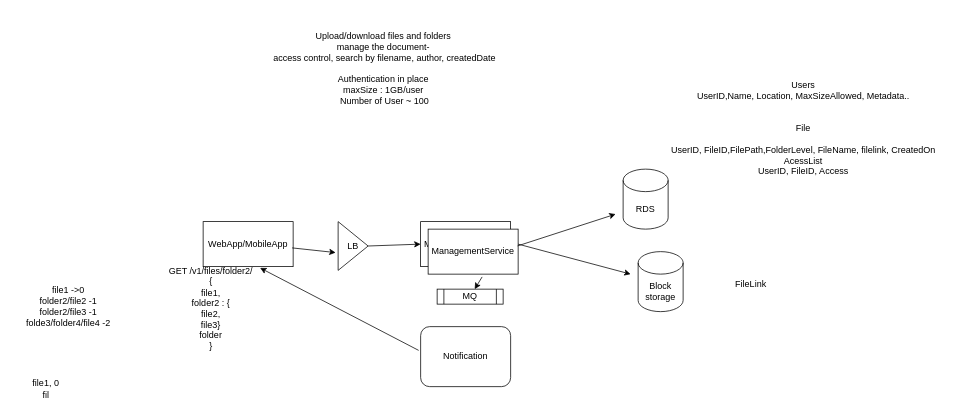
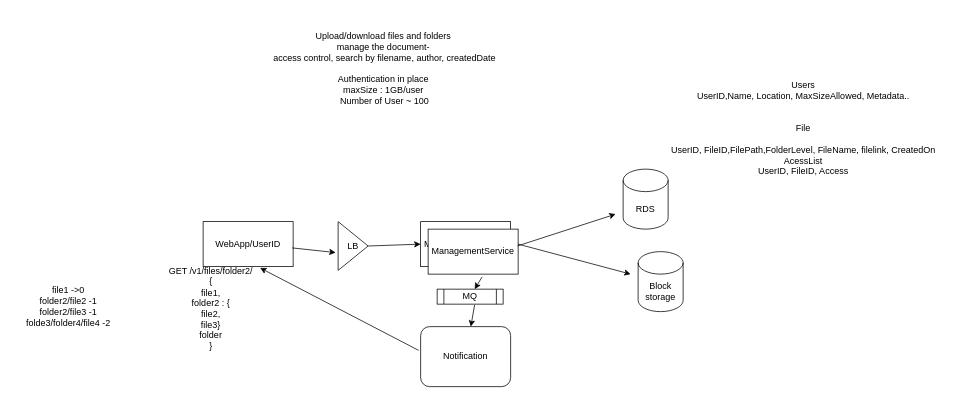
(248, 244) -> (248, 244)
(750, 284) -> none
none -> (473, 313)
(45, 389) -> none
